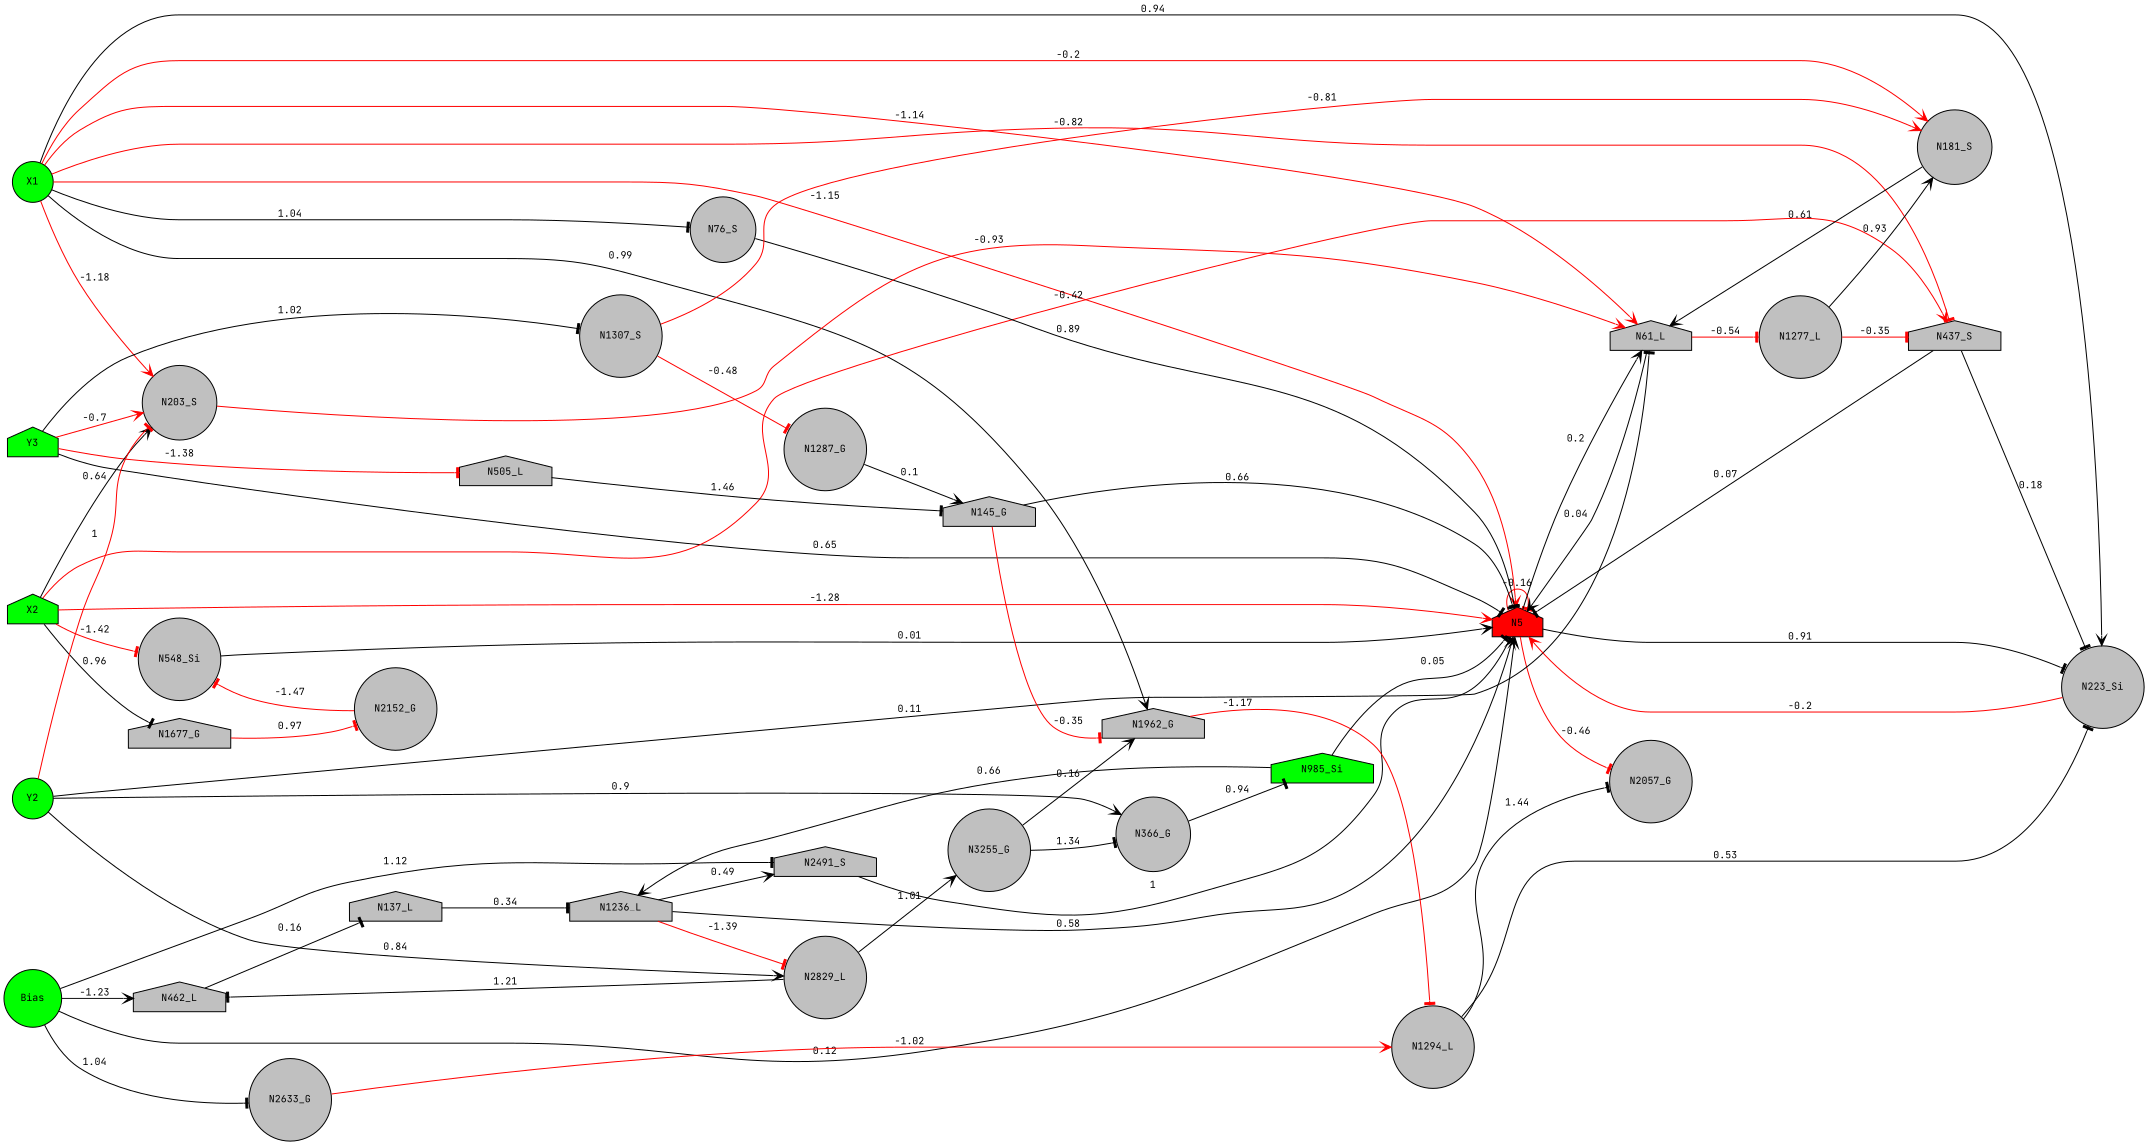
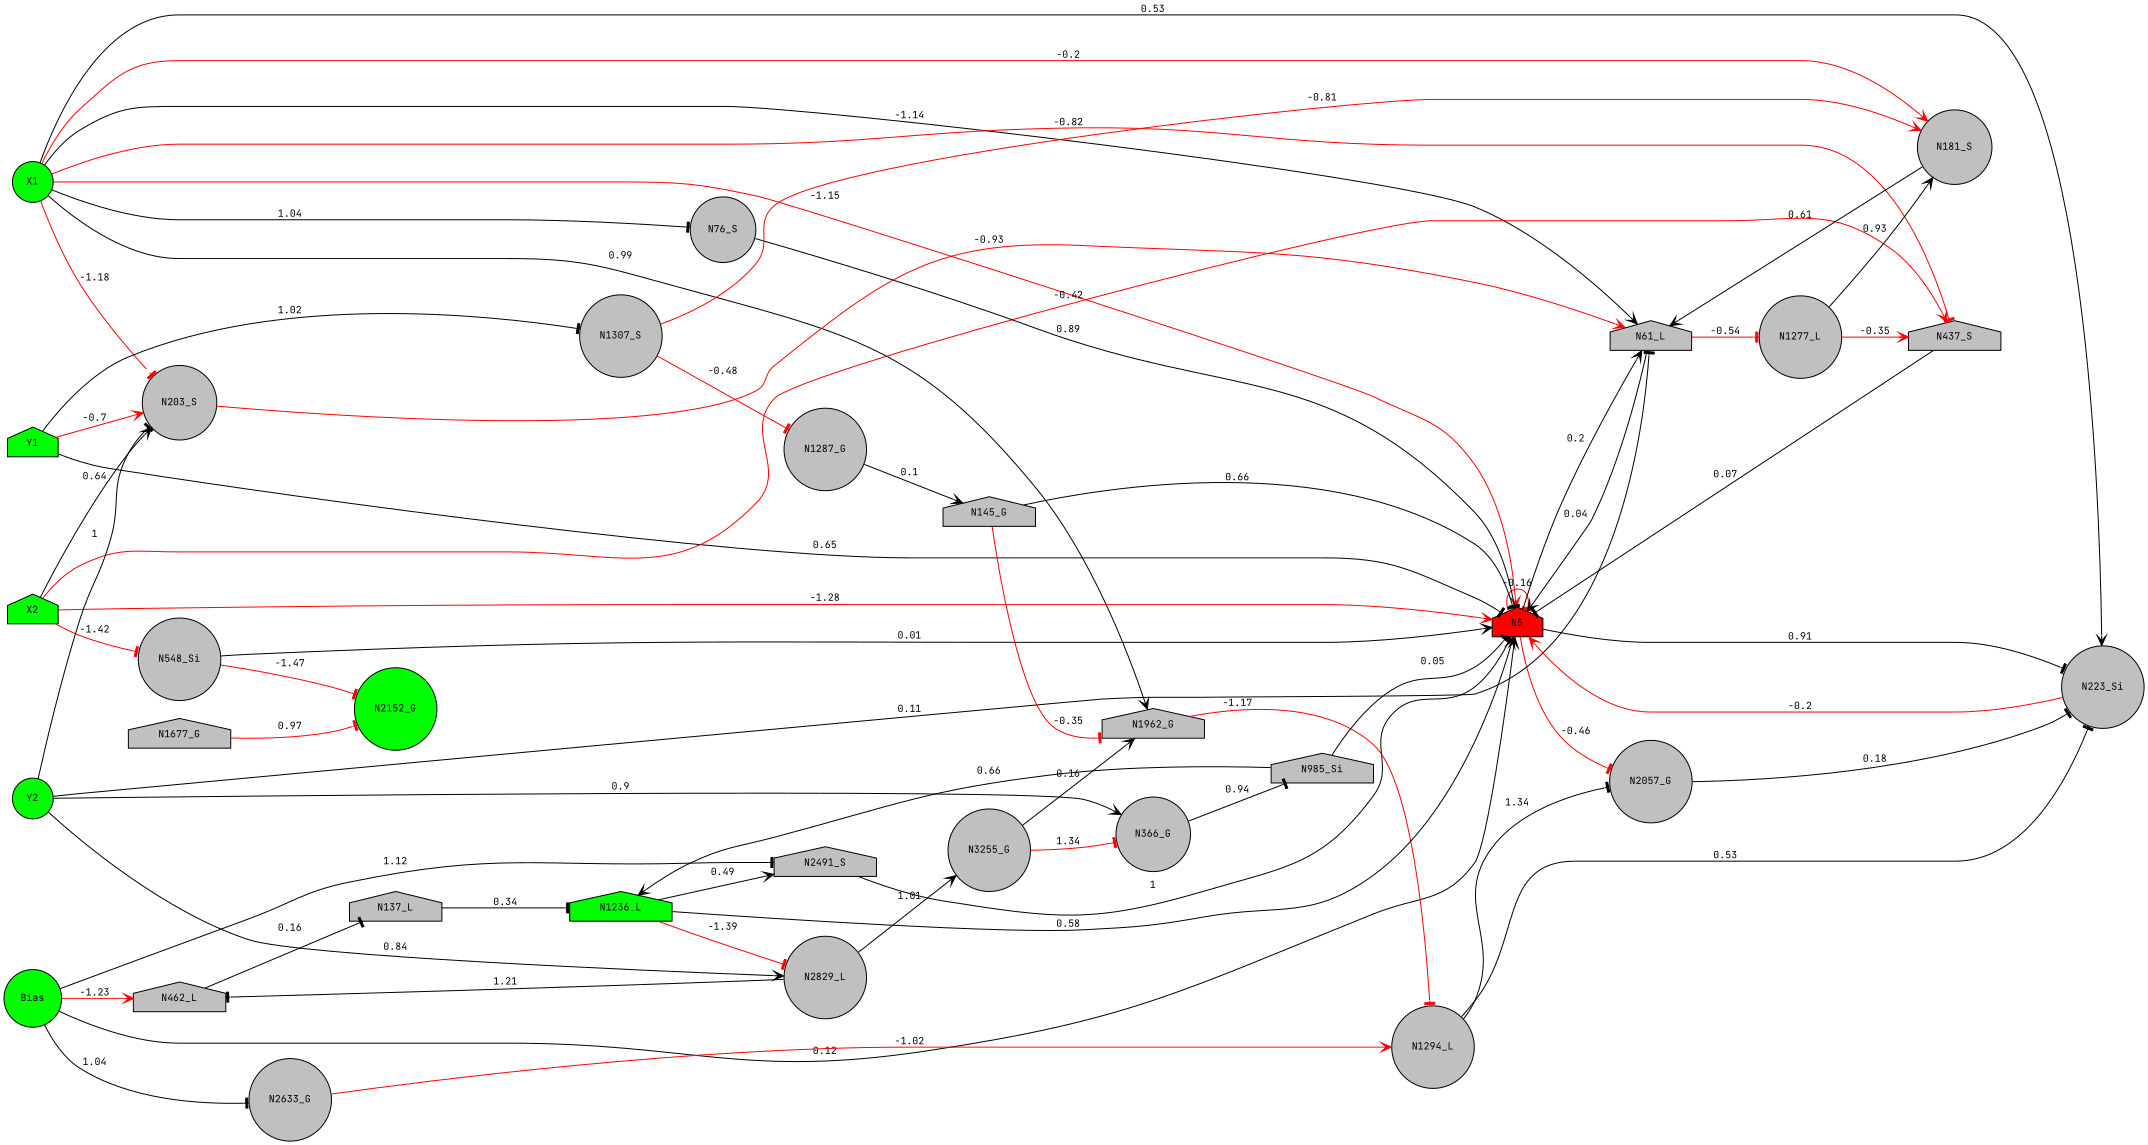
(1153, 9) -> (1153, 9)
(849, 116) -> (849, 116)
(84, 291) -> (84, 291)
(1873, 337) -> (1873, 337)
(33, 444) -> (33, 444)
(506, 472) -> none
(2023, 498) -> (1882, 766)
(87, 601) -> (87, 601)
(92, 678) -> none
(285, 706) -> (287, 677)
(396, 709) -> (396, 709)
(1322, 770) -> (1322, 770)
(1518, 803) -> (1518, 803)
(1071, 848) -> (1071, 848)
(621, 908) -> (621, 908)
(93, 998) -> (93, 998)
